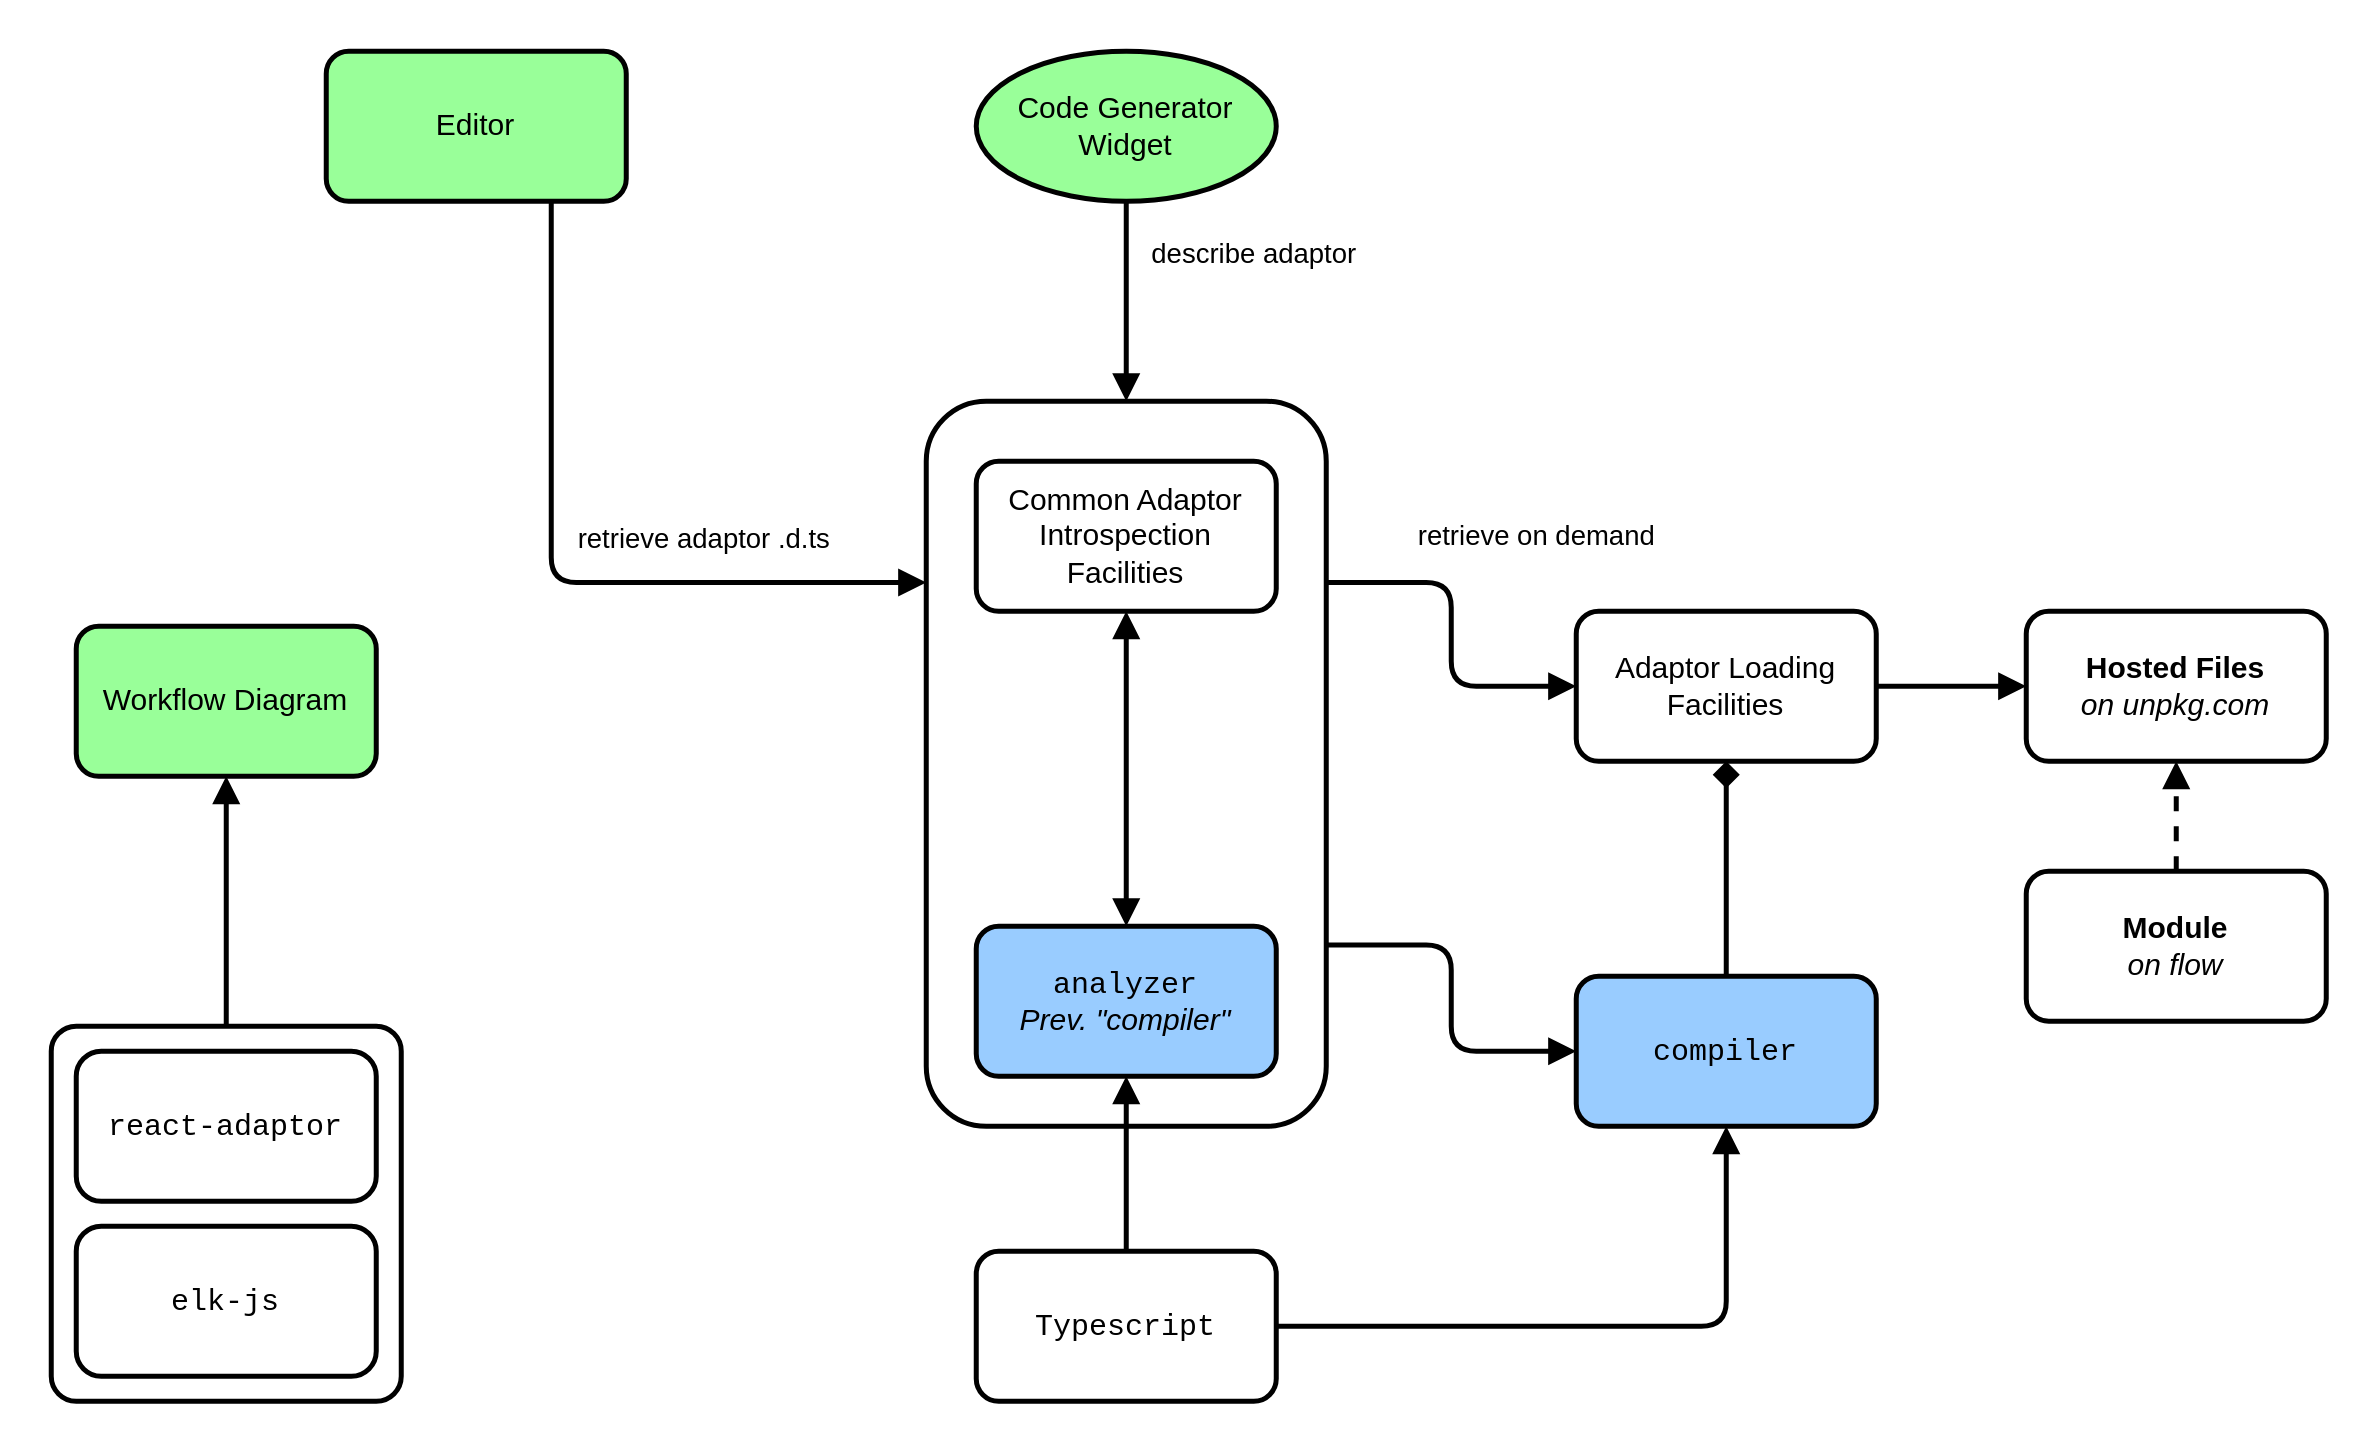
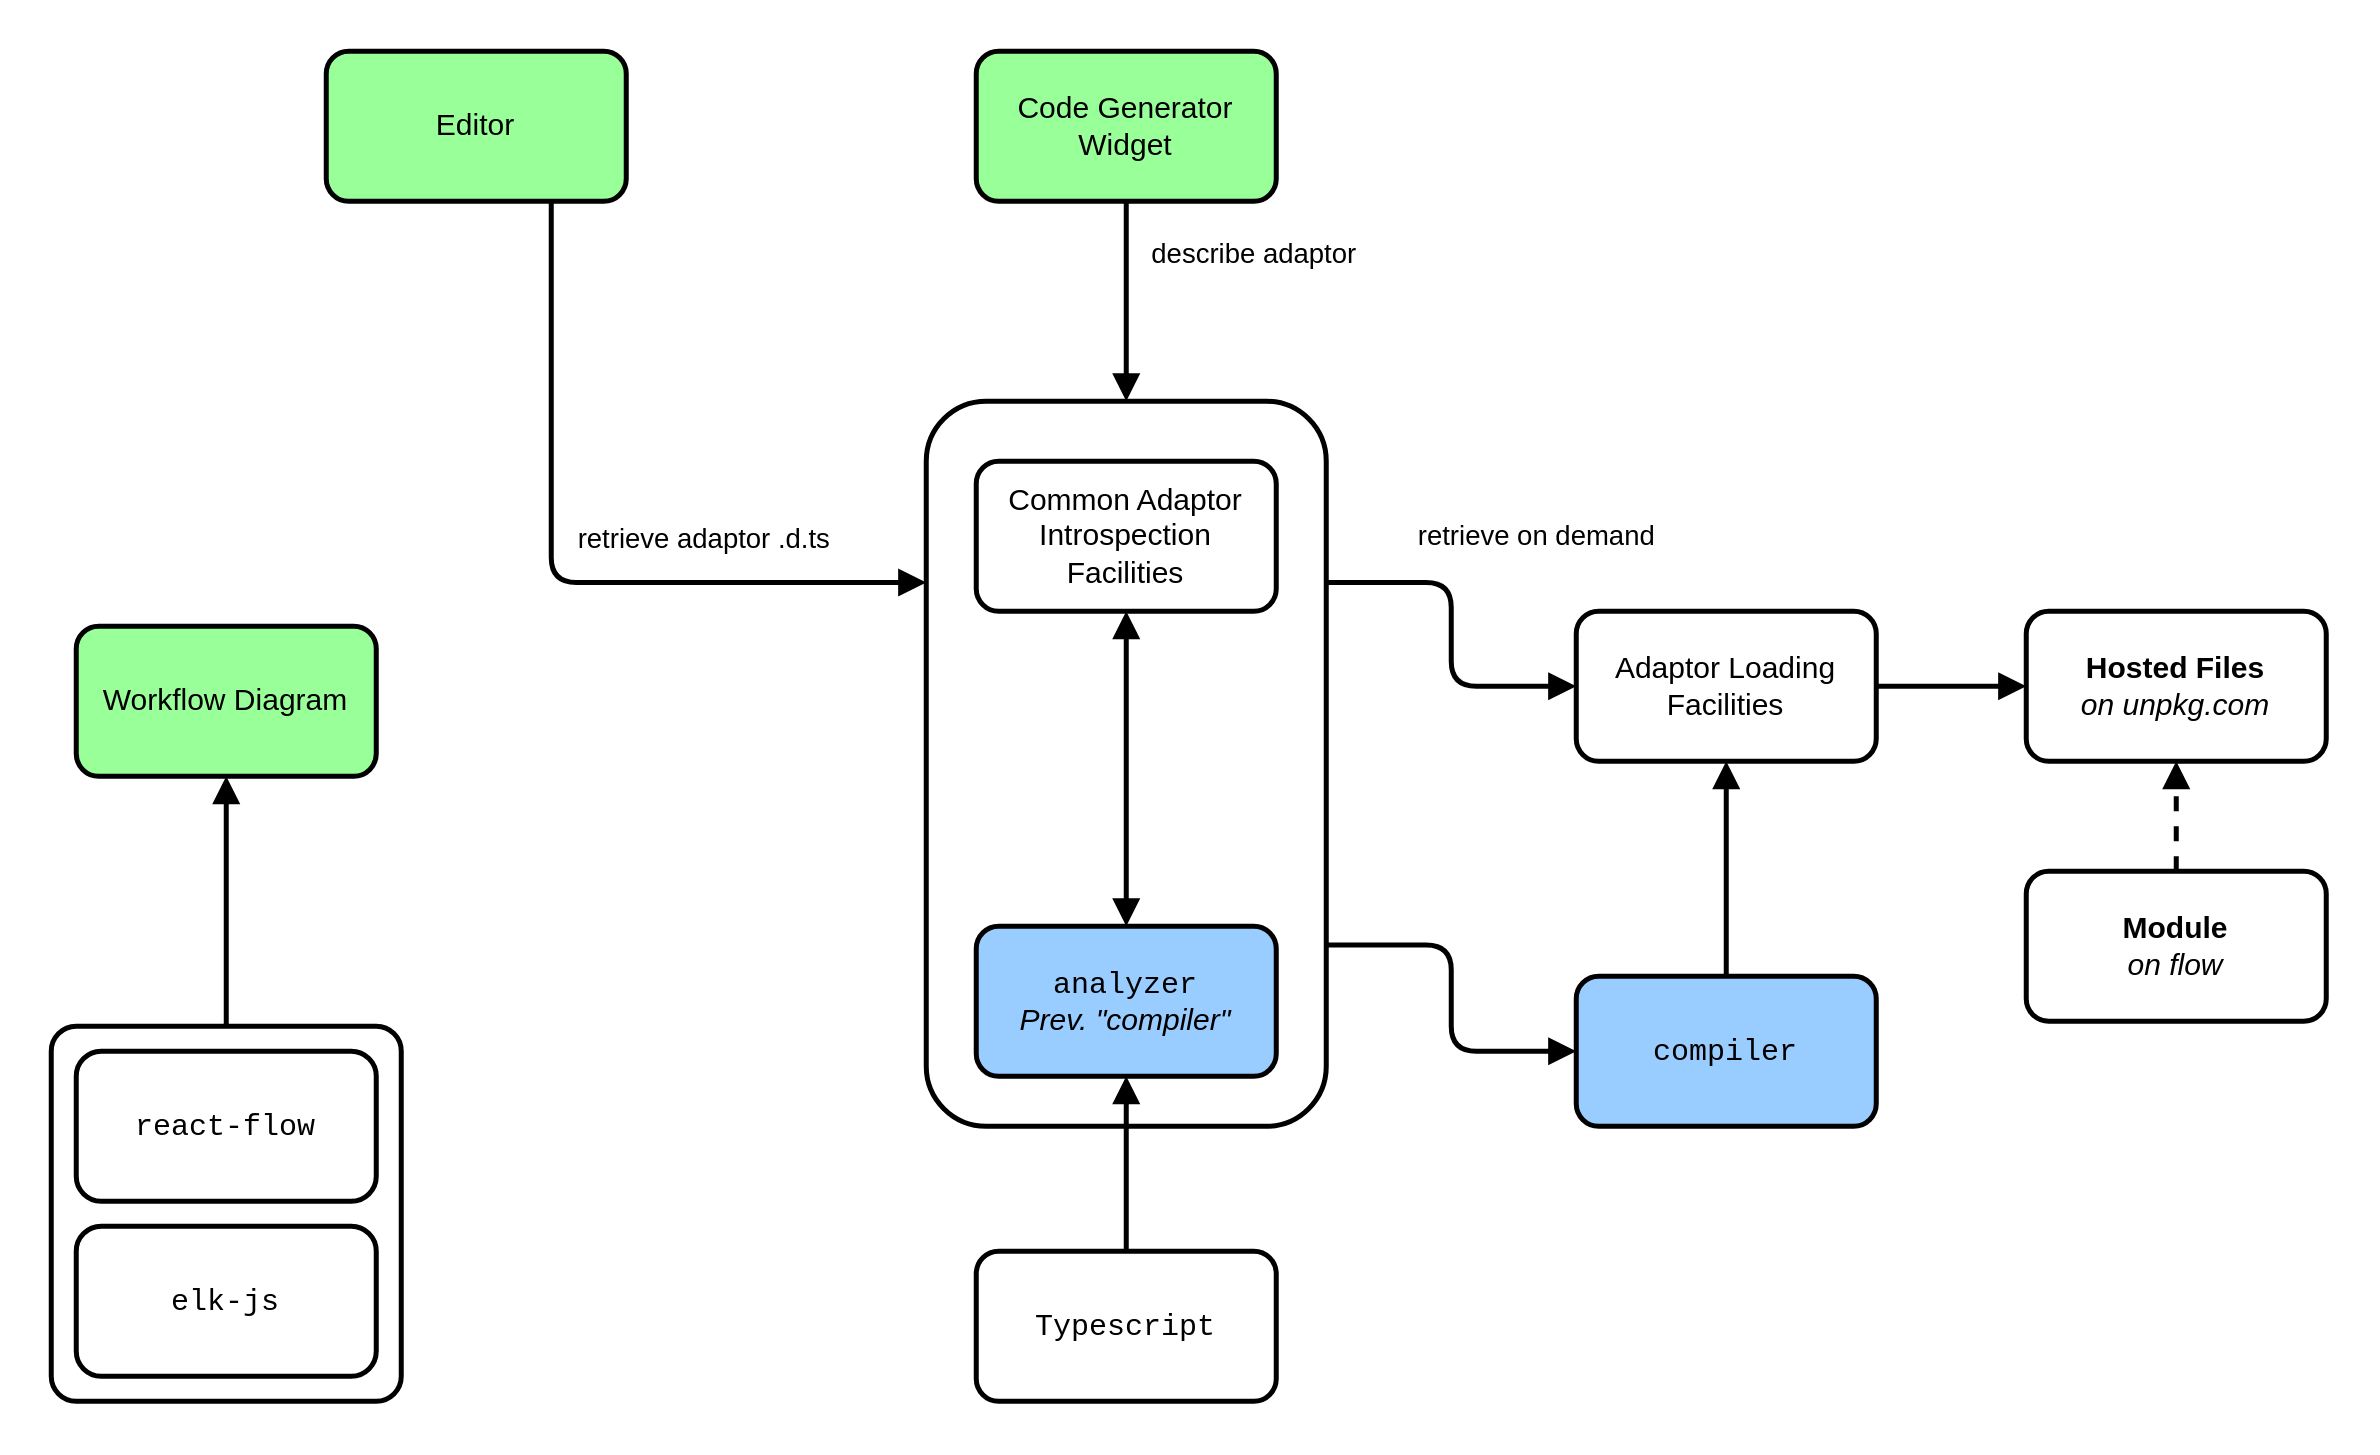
(1126, 126) -> (1126, 126)
(1726, 788) -> (1726, 789)
(226, 1126) -> (226, 1126)
(1580, 1326) -> none
